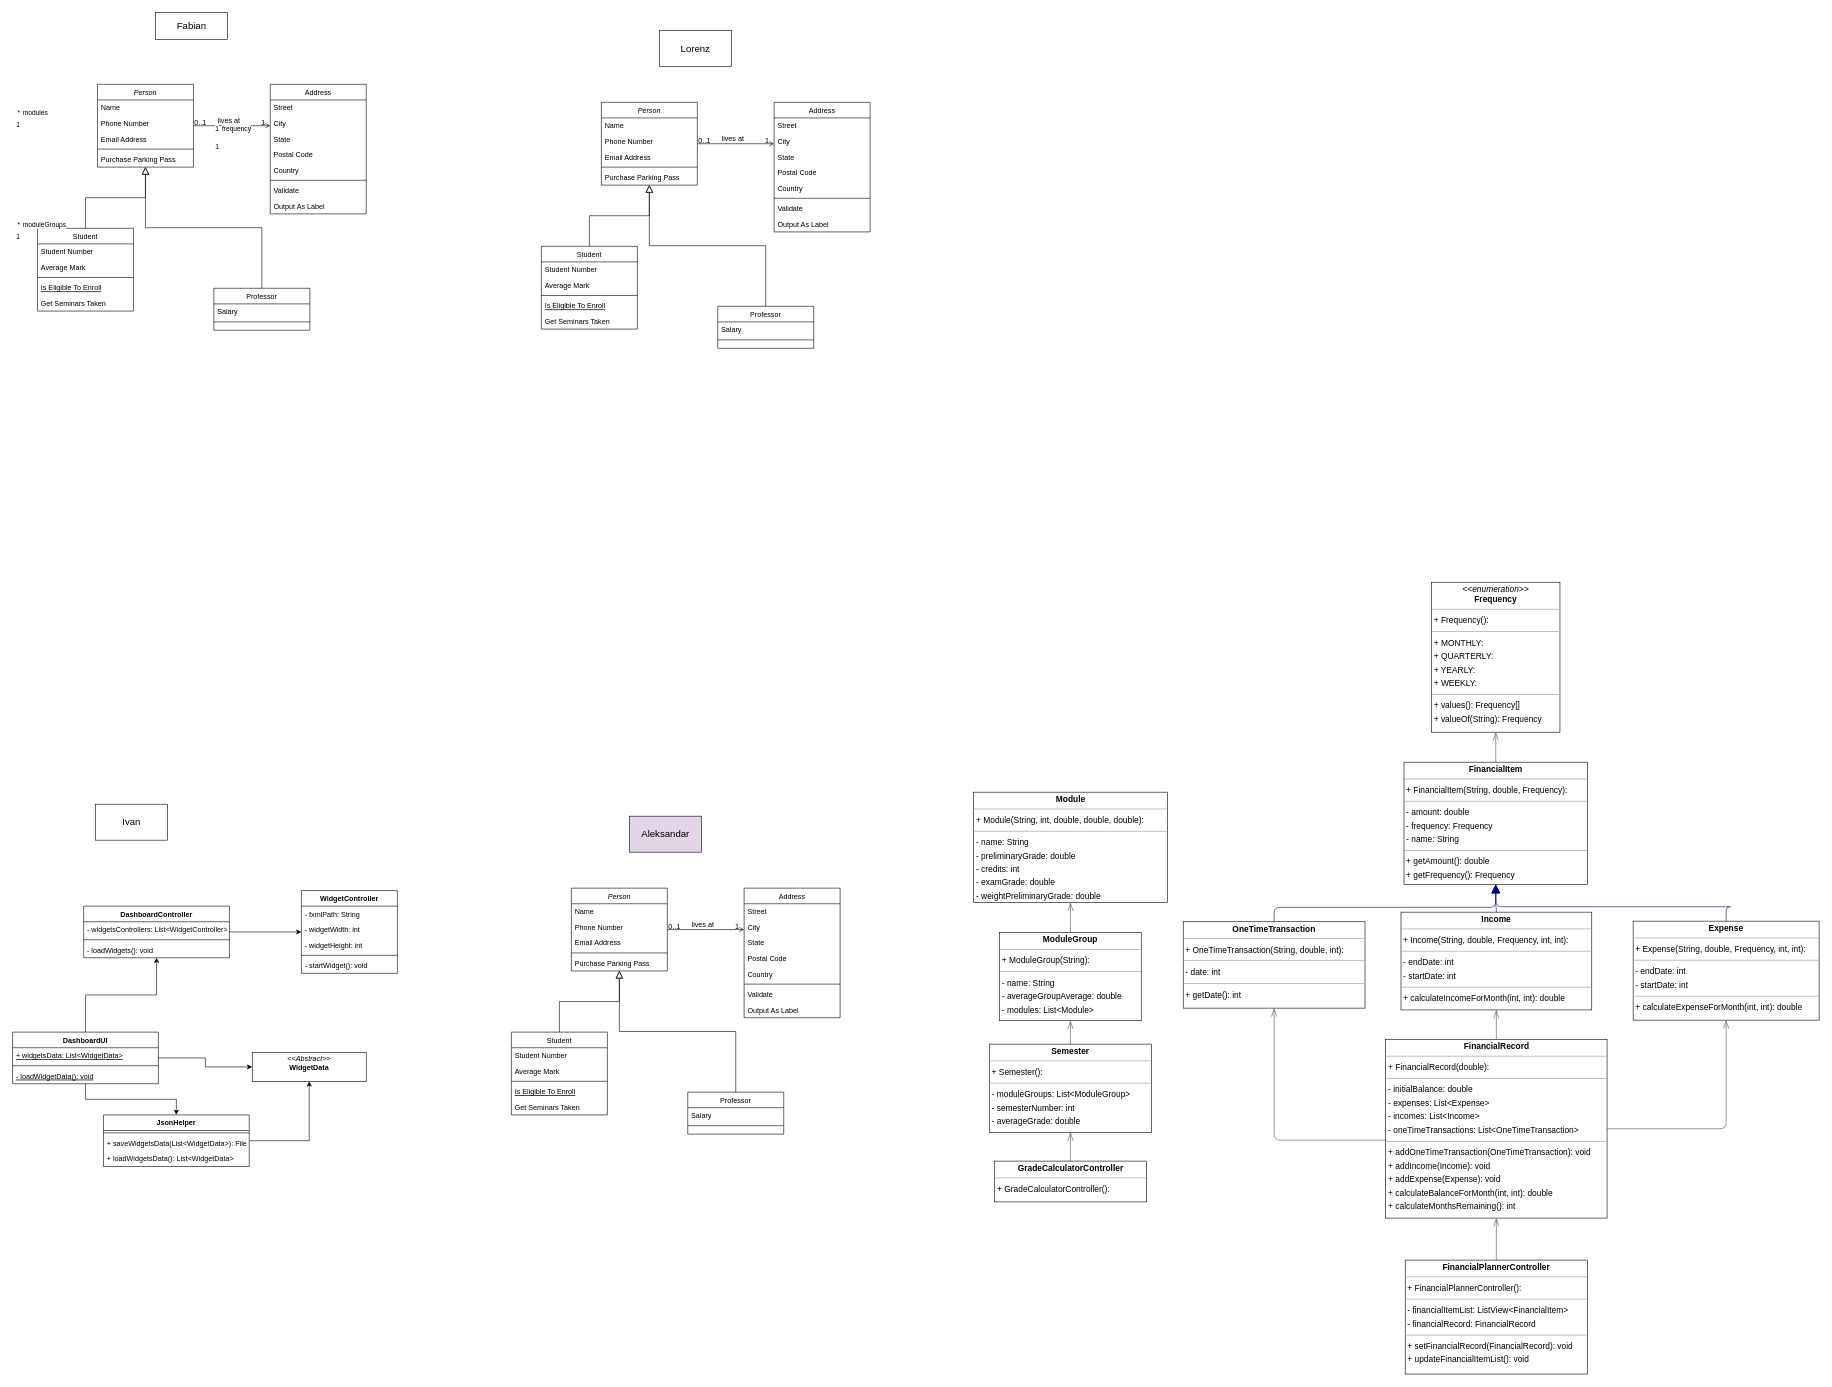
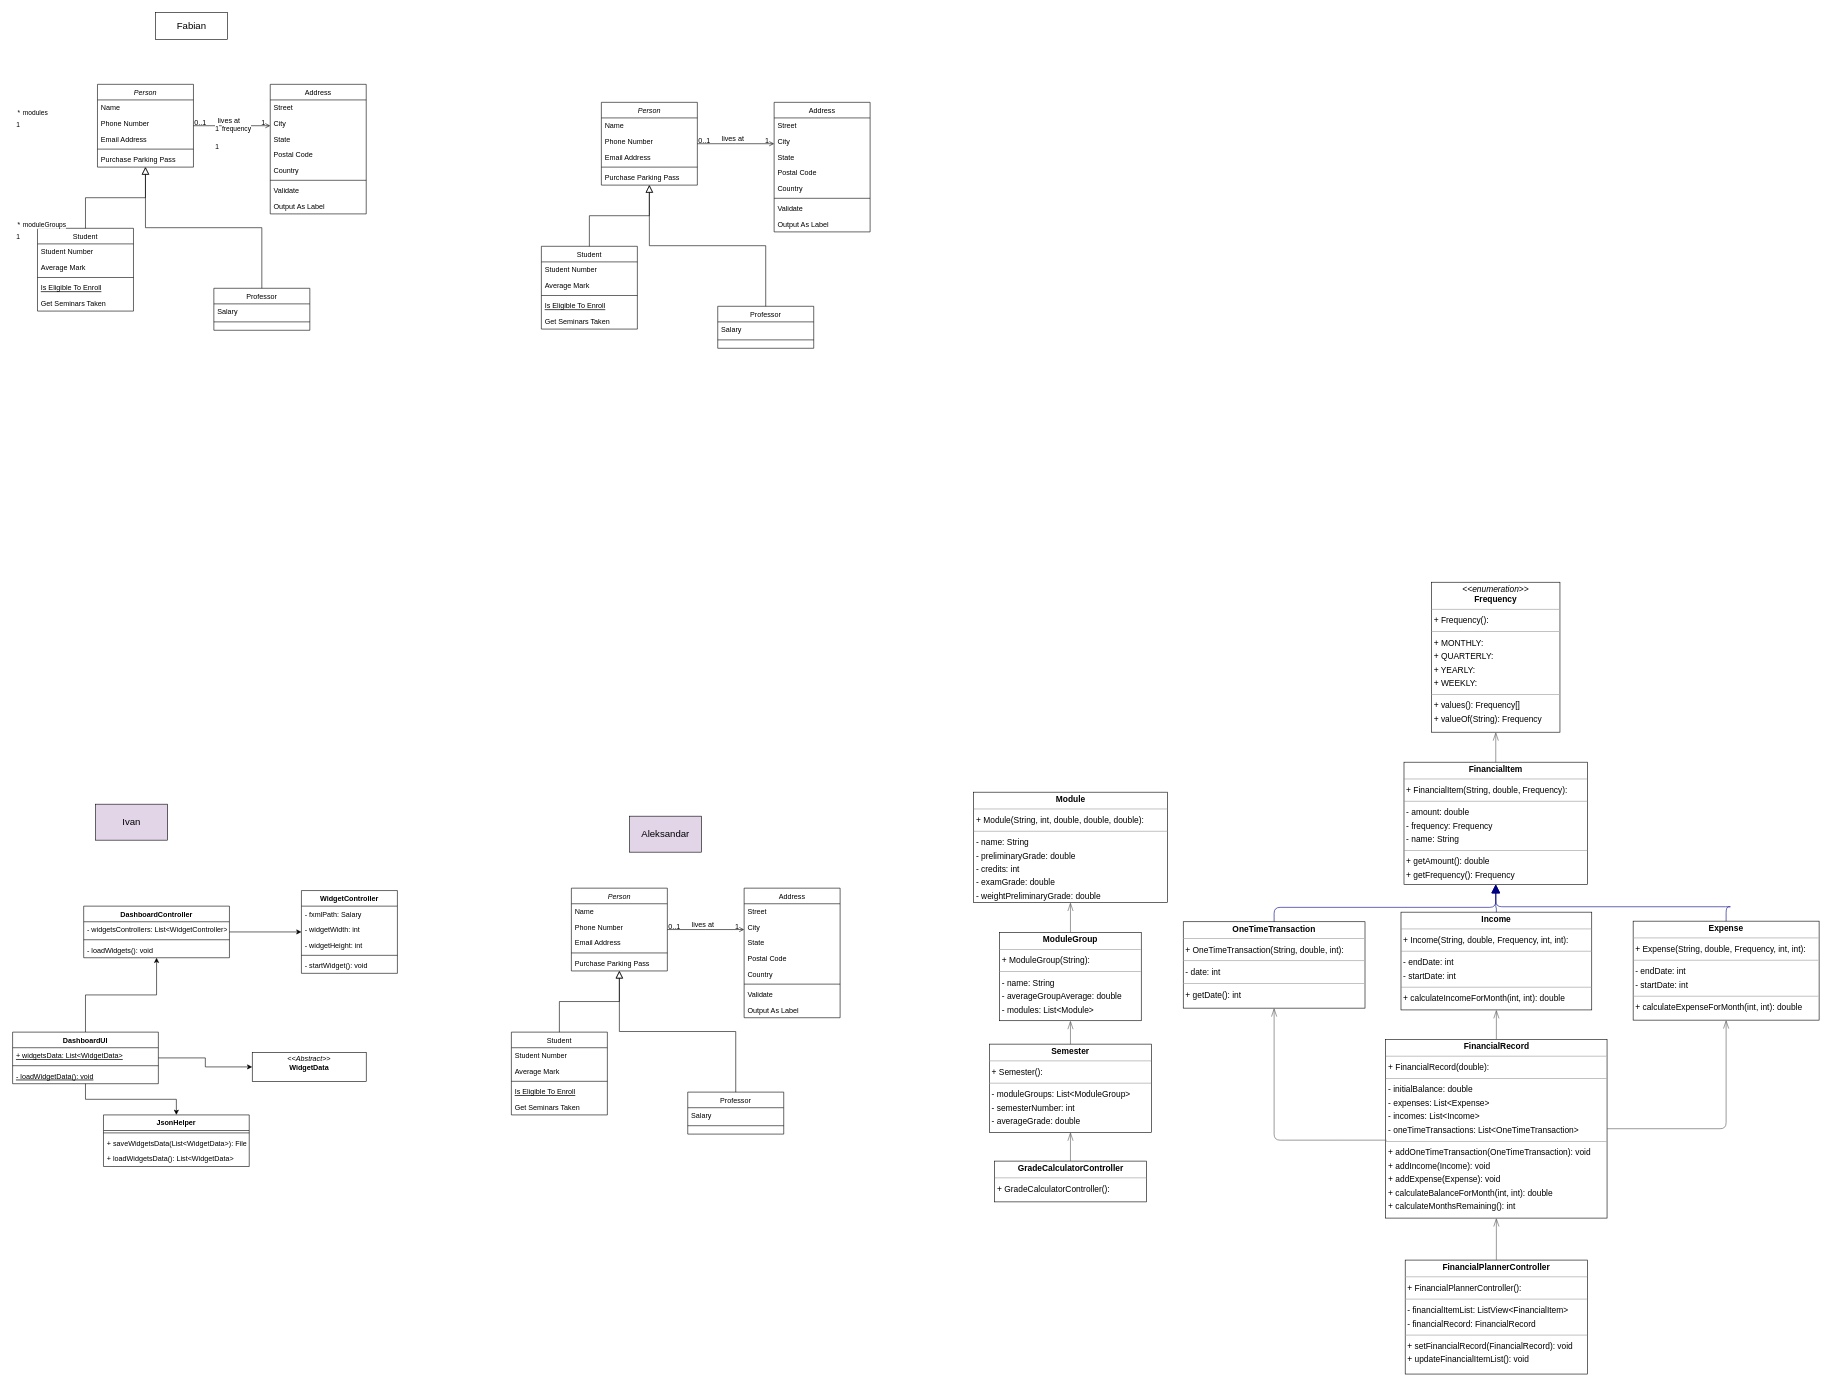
(696, 48) -> none
(132, 822) -> (132, 822)
(336, 914) -> (336, 914)
(309, 1141) -> none
